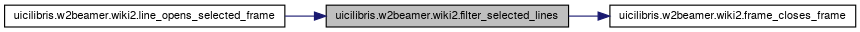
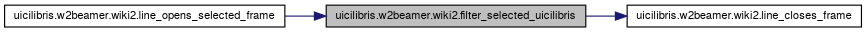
(447, 16) -> (456, 16)
(733, 16) -> (744, 16)
